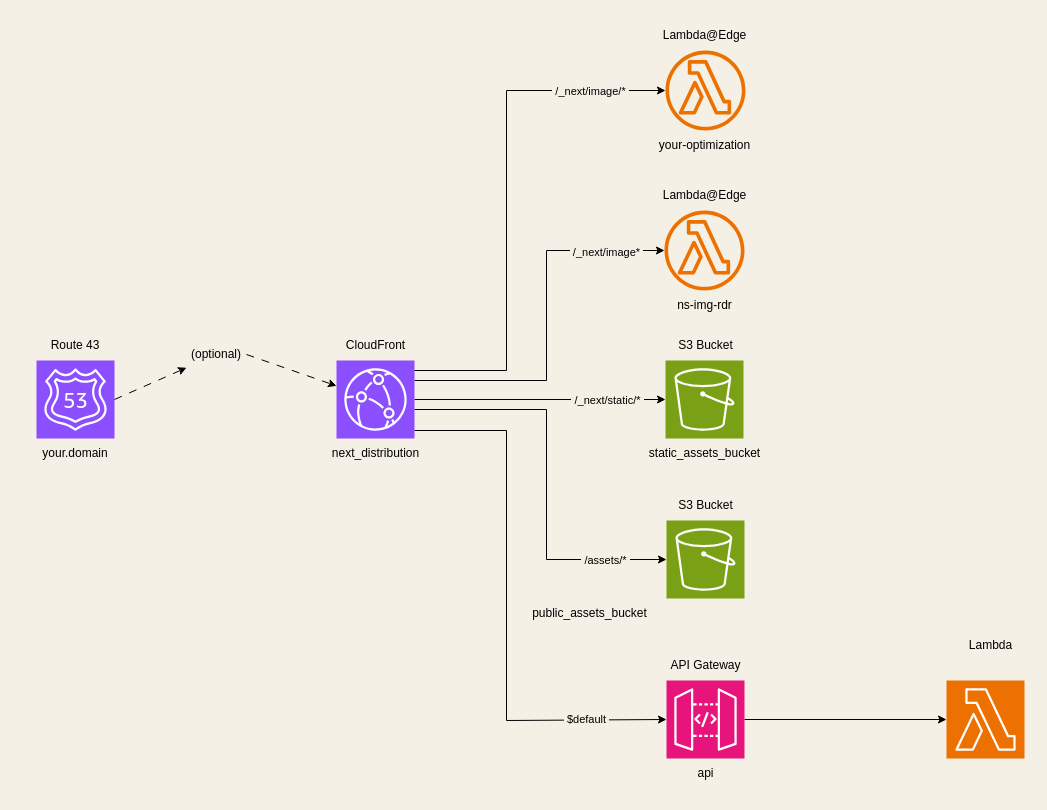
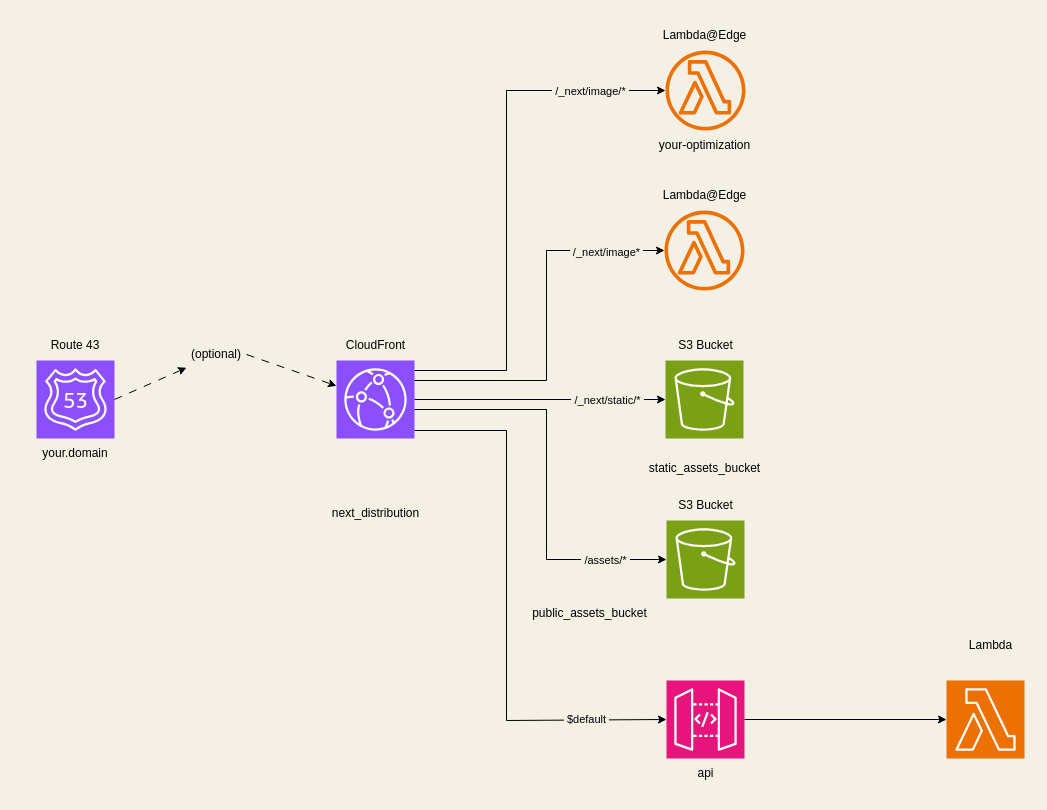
(705, 306) -> none
(376, 454) -> (376, 514)
(705, 454) -> (705, 469)
(706, 666) -> none
